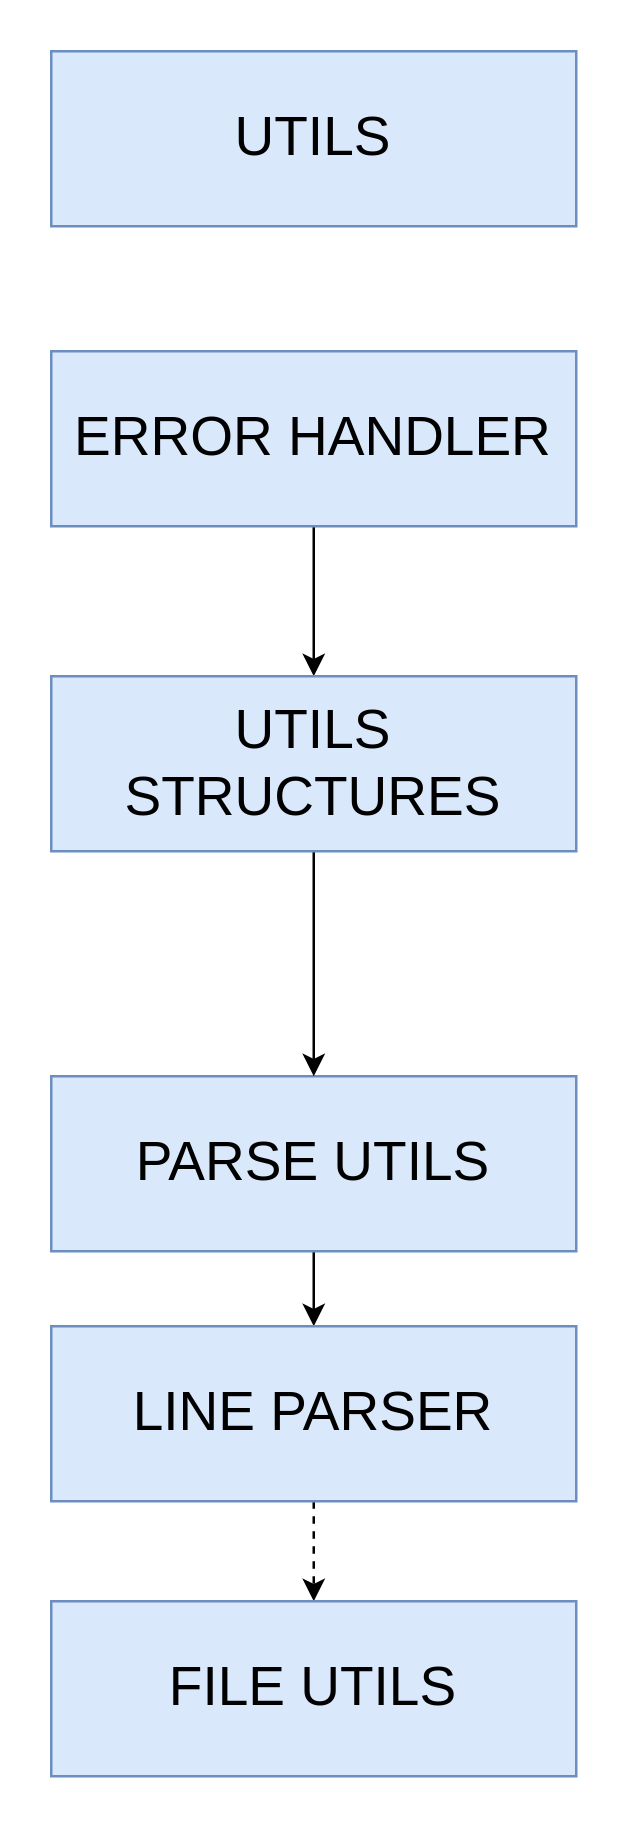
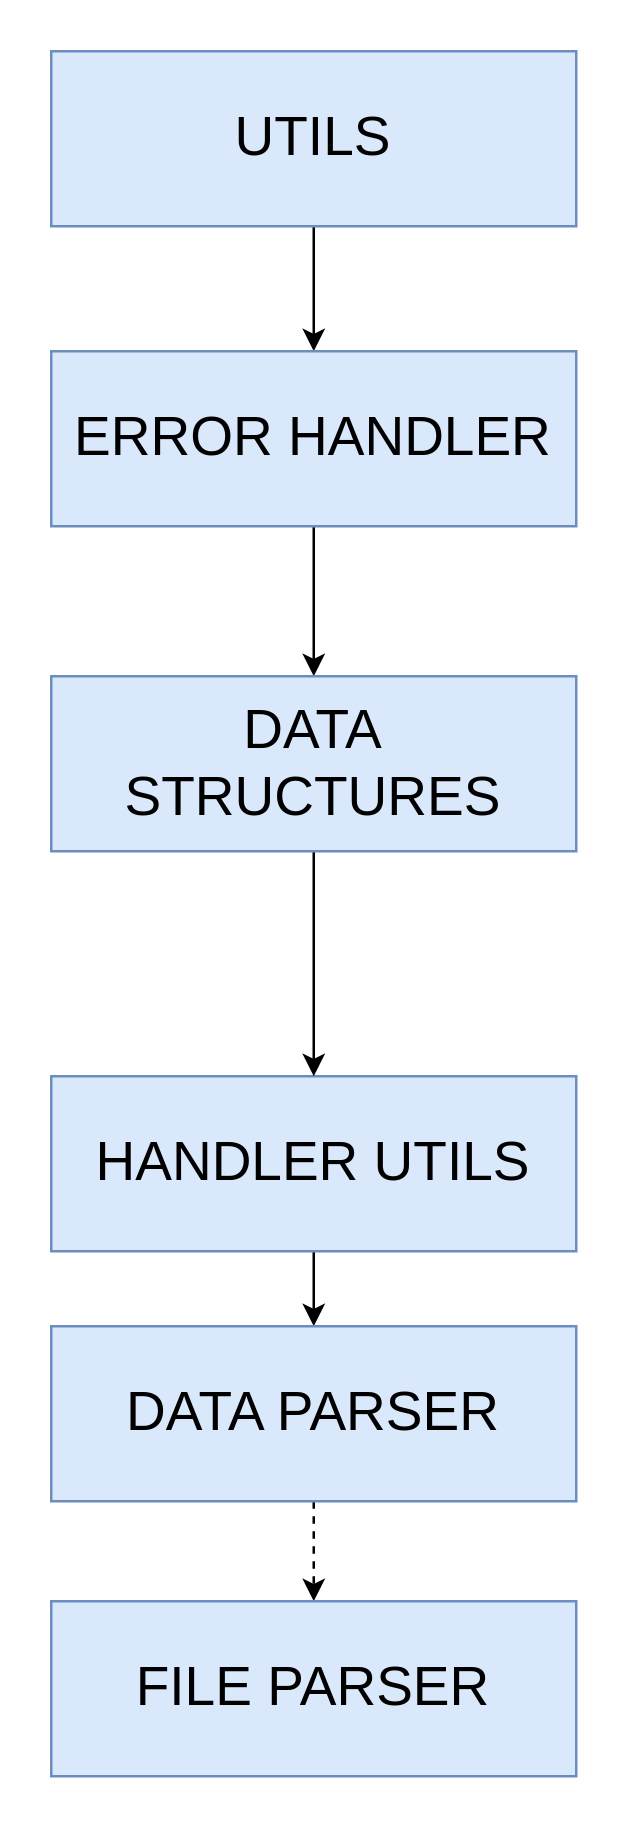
none -> (314, 280)
(314, 764) -> (314, 764)
(314, 1164) -> (314, 1164)
(314, 1414) -> (314, 1414)
(314, 1689) -> (314, 1689)
